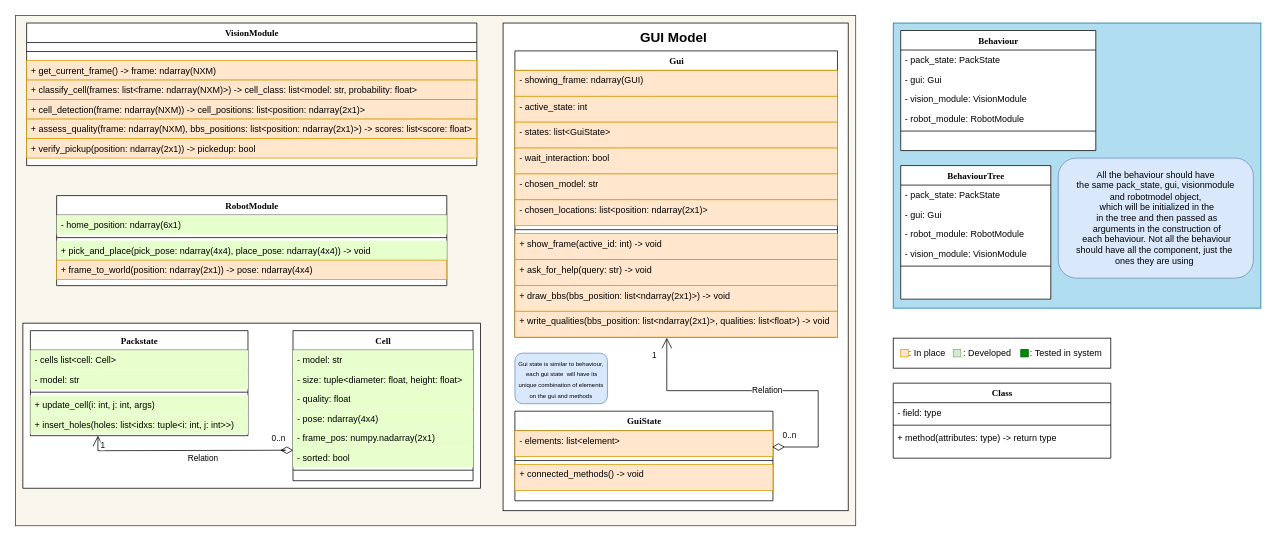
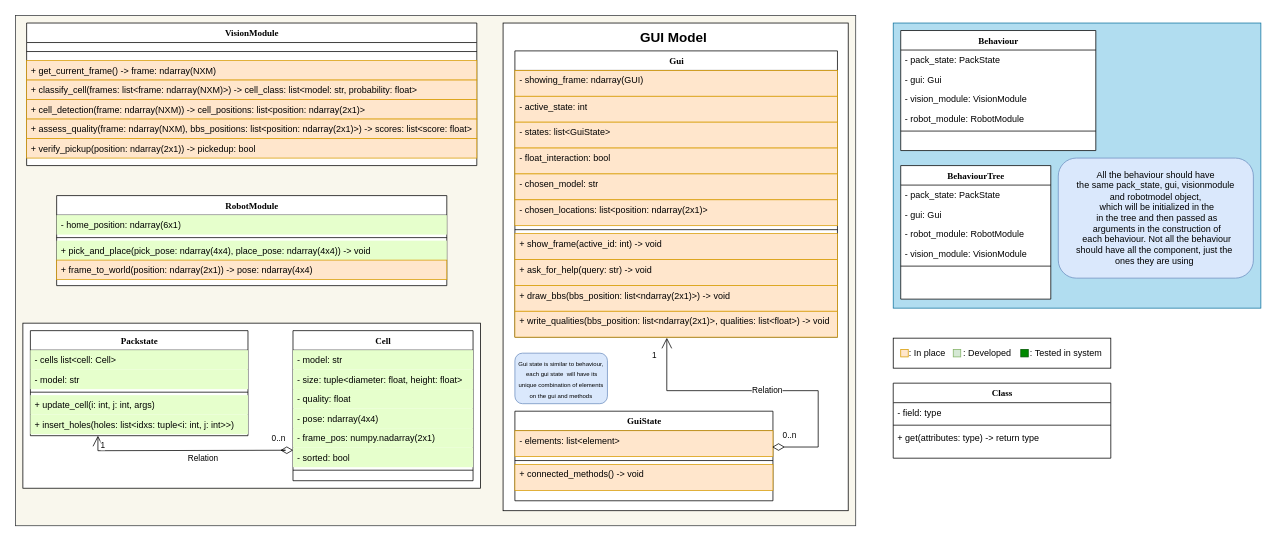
(572, 159) -> (574, 159)
(993, 439) -> (985, 439)
